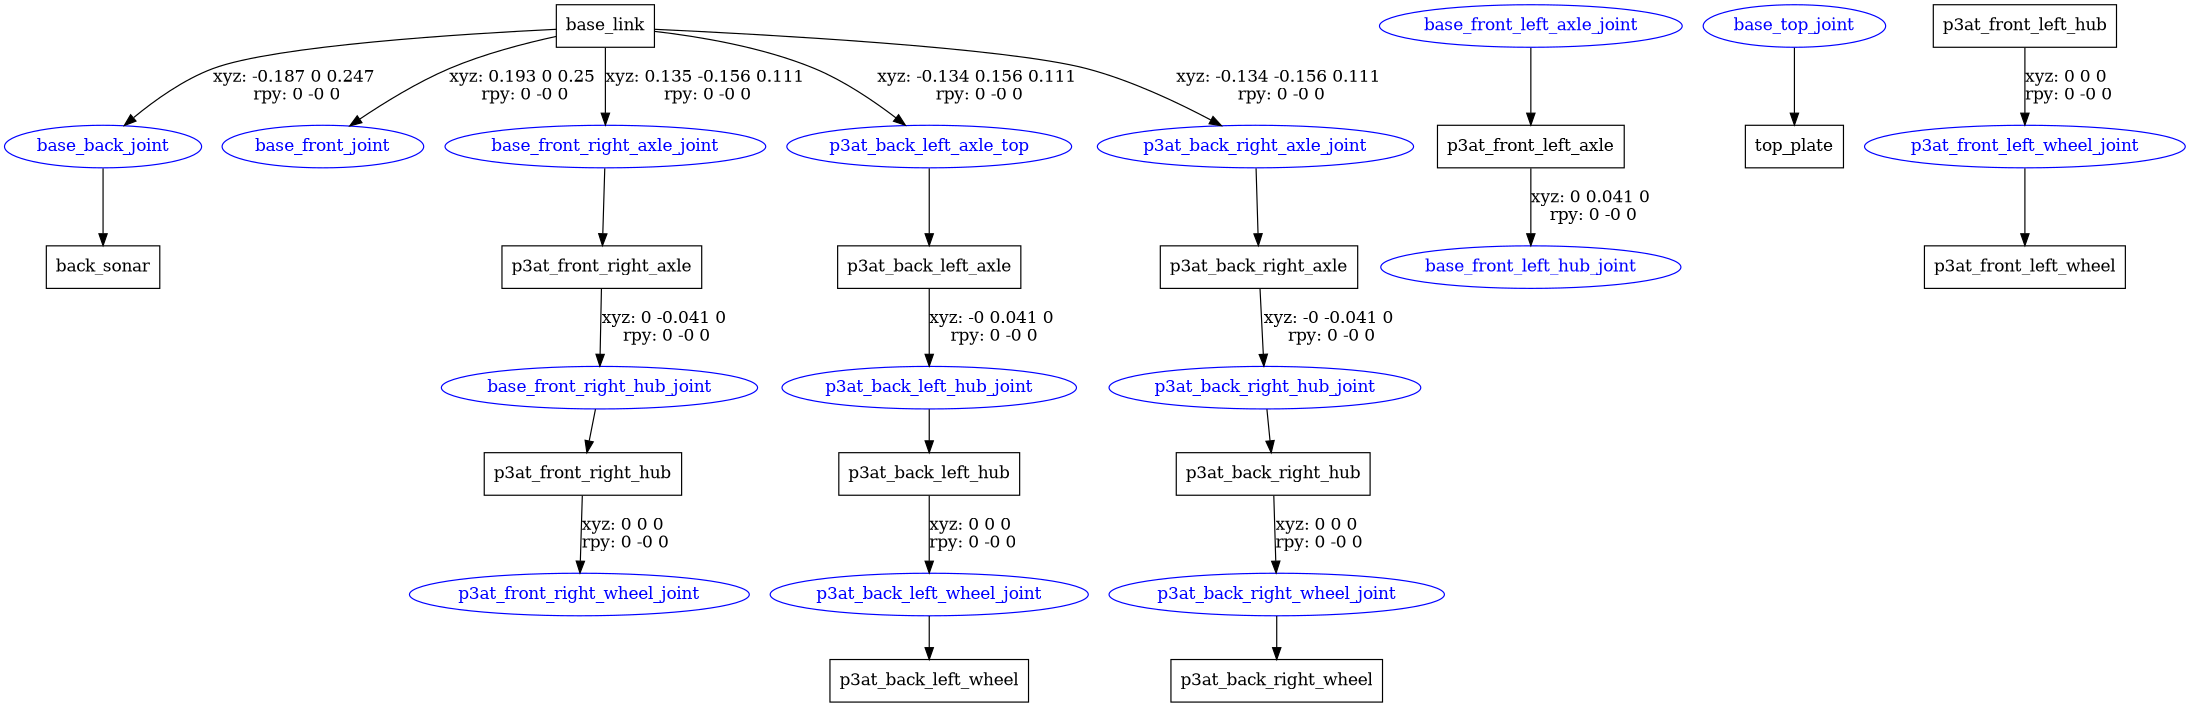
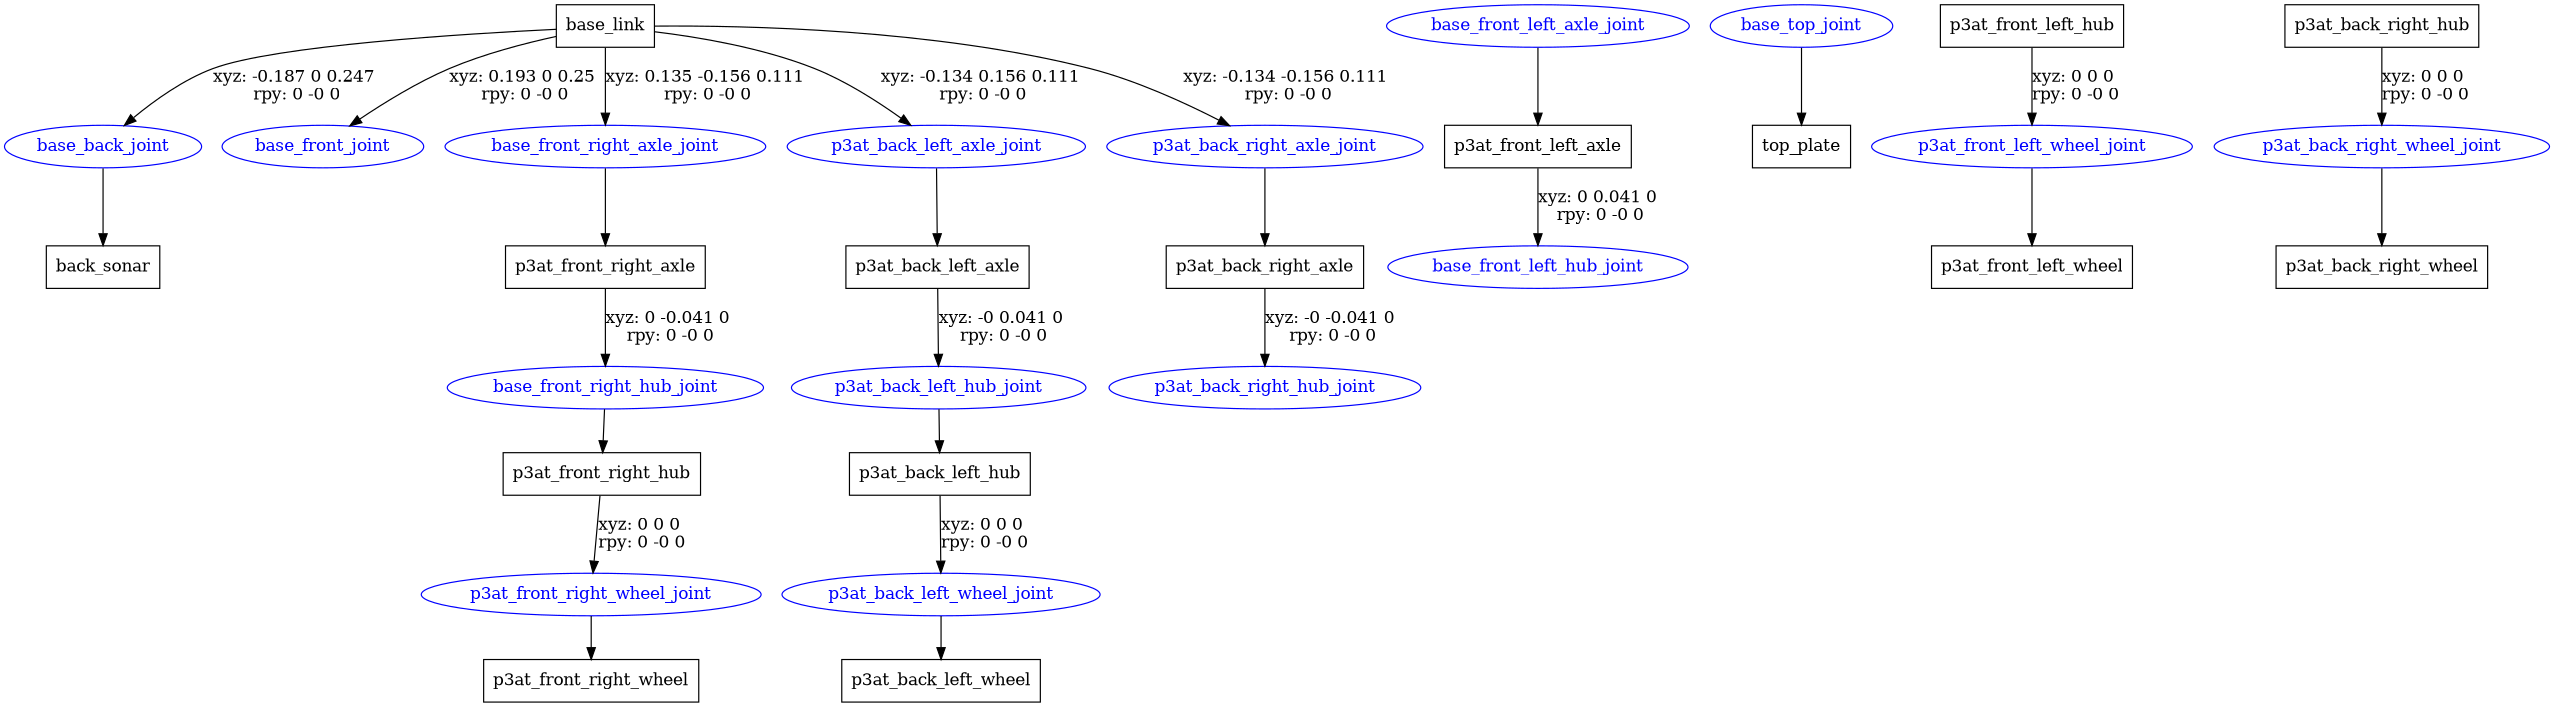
(929, 147) -> (936, 147)
(1268, 425) -> none
none -> (591, 681)
